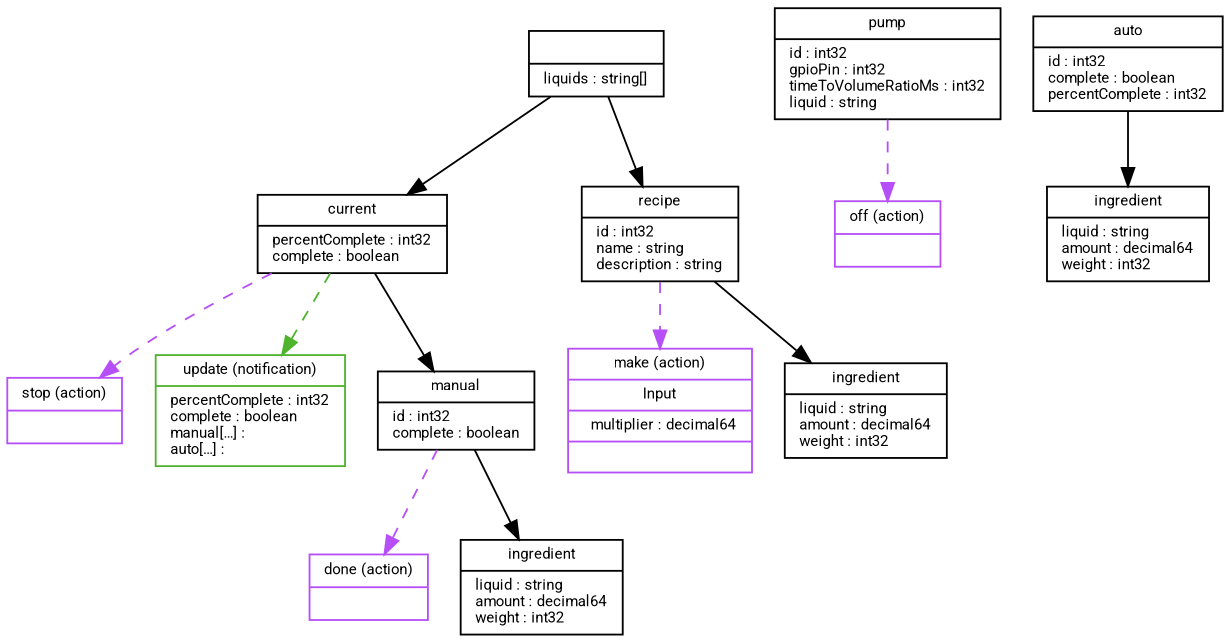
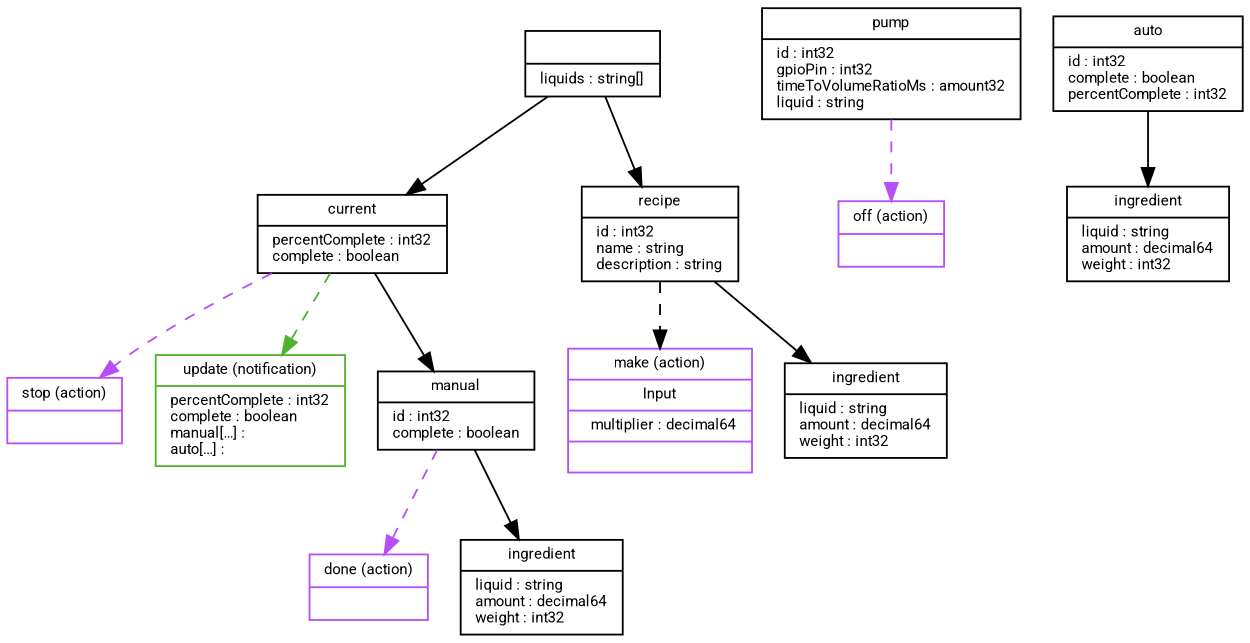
(888, 86) -> (891, 86)
(660, 306) -> (660, 306)
